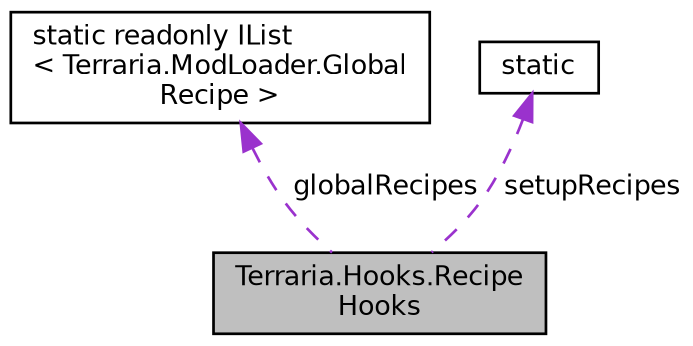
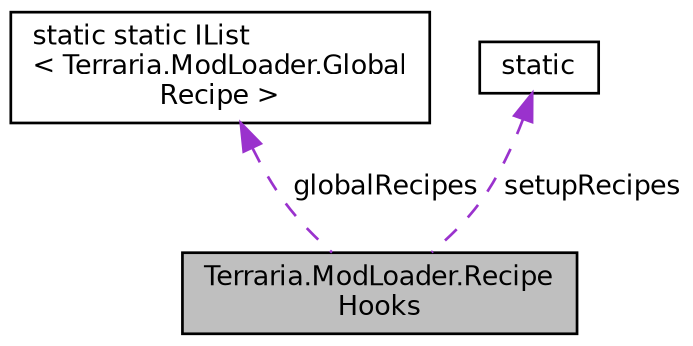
(220, 68) -> (220, 68)
(380, 293) -> (380, 293)
